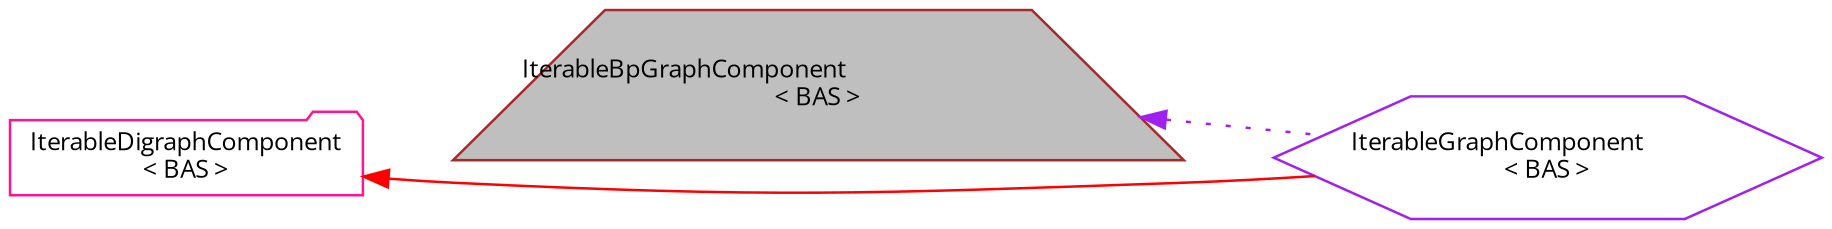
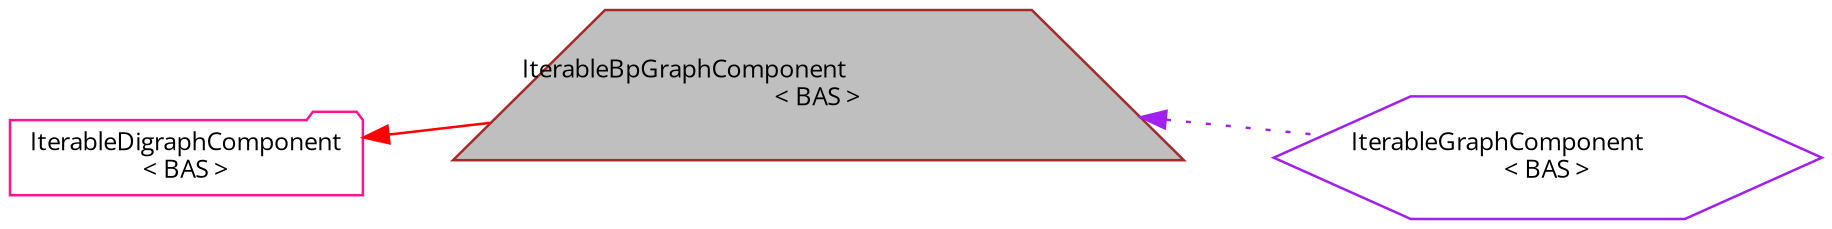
(852, 192) -> (439, 129)
